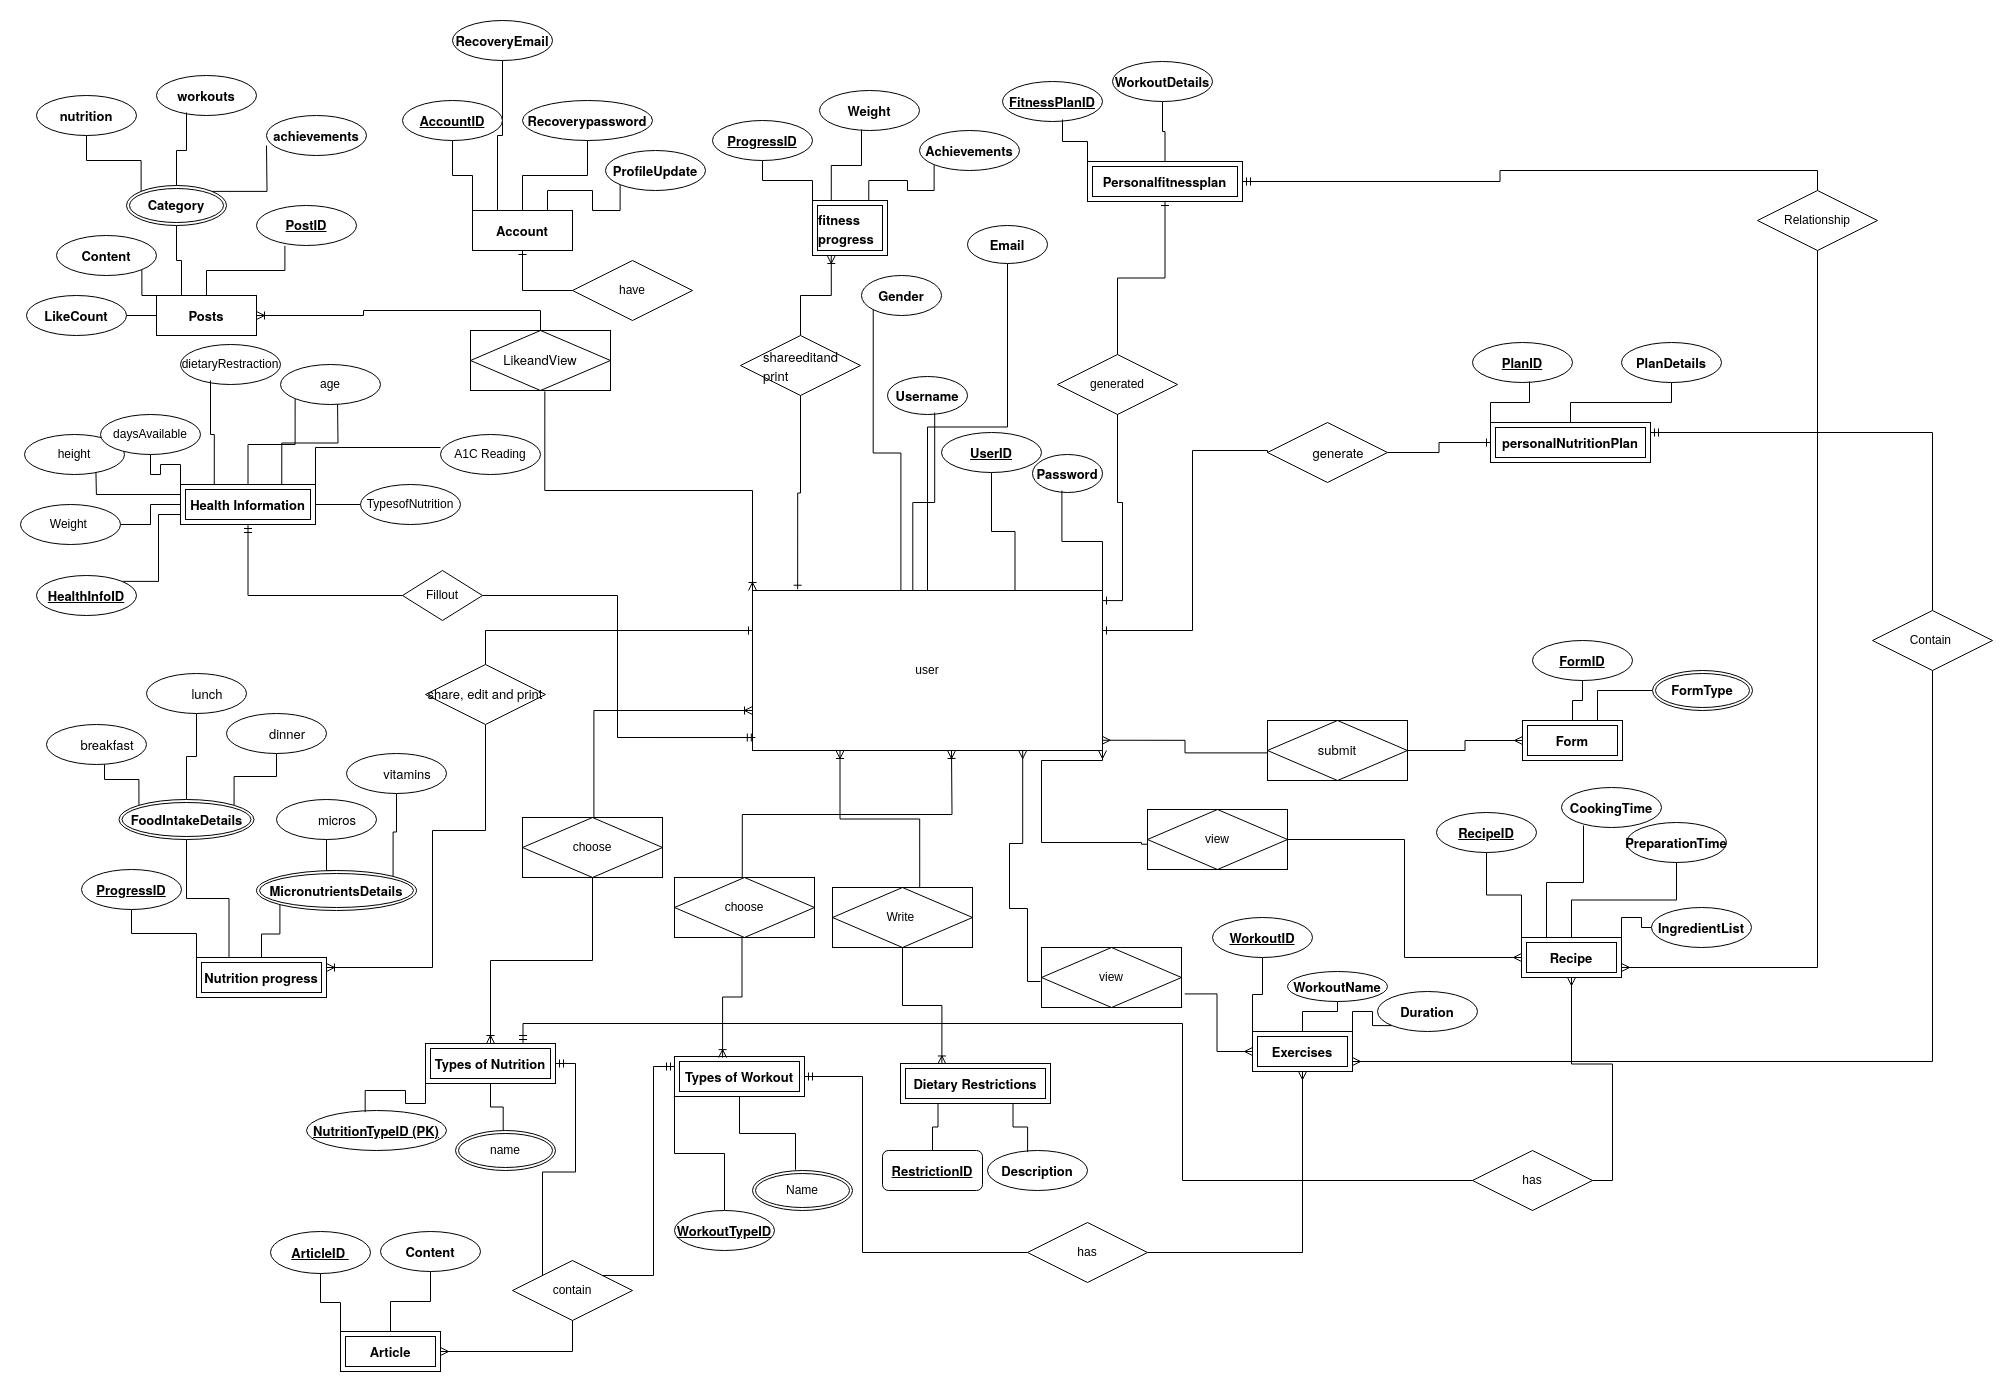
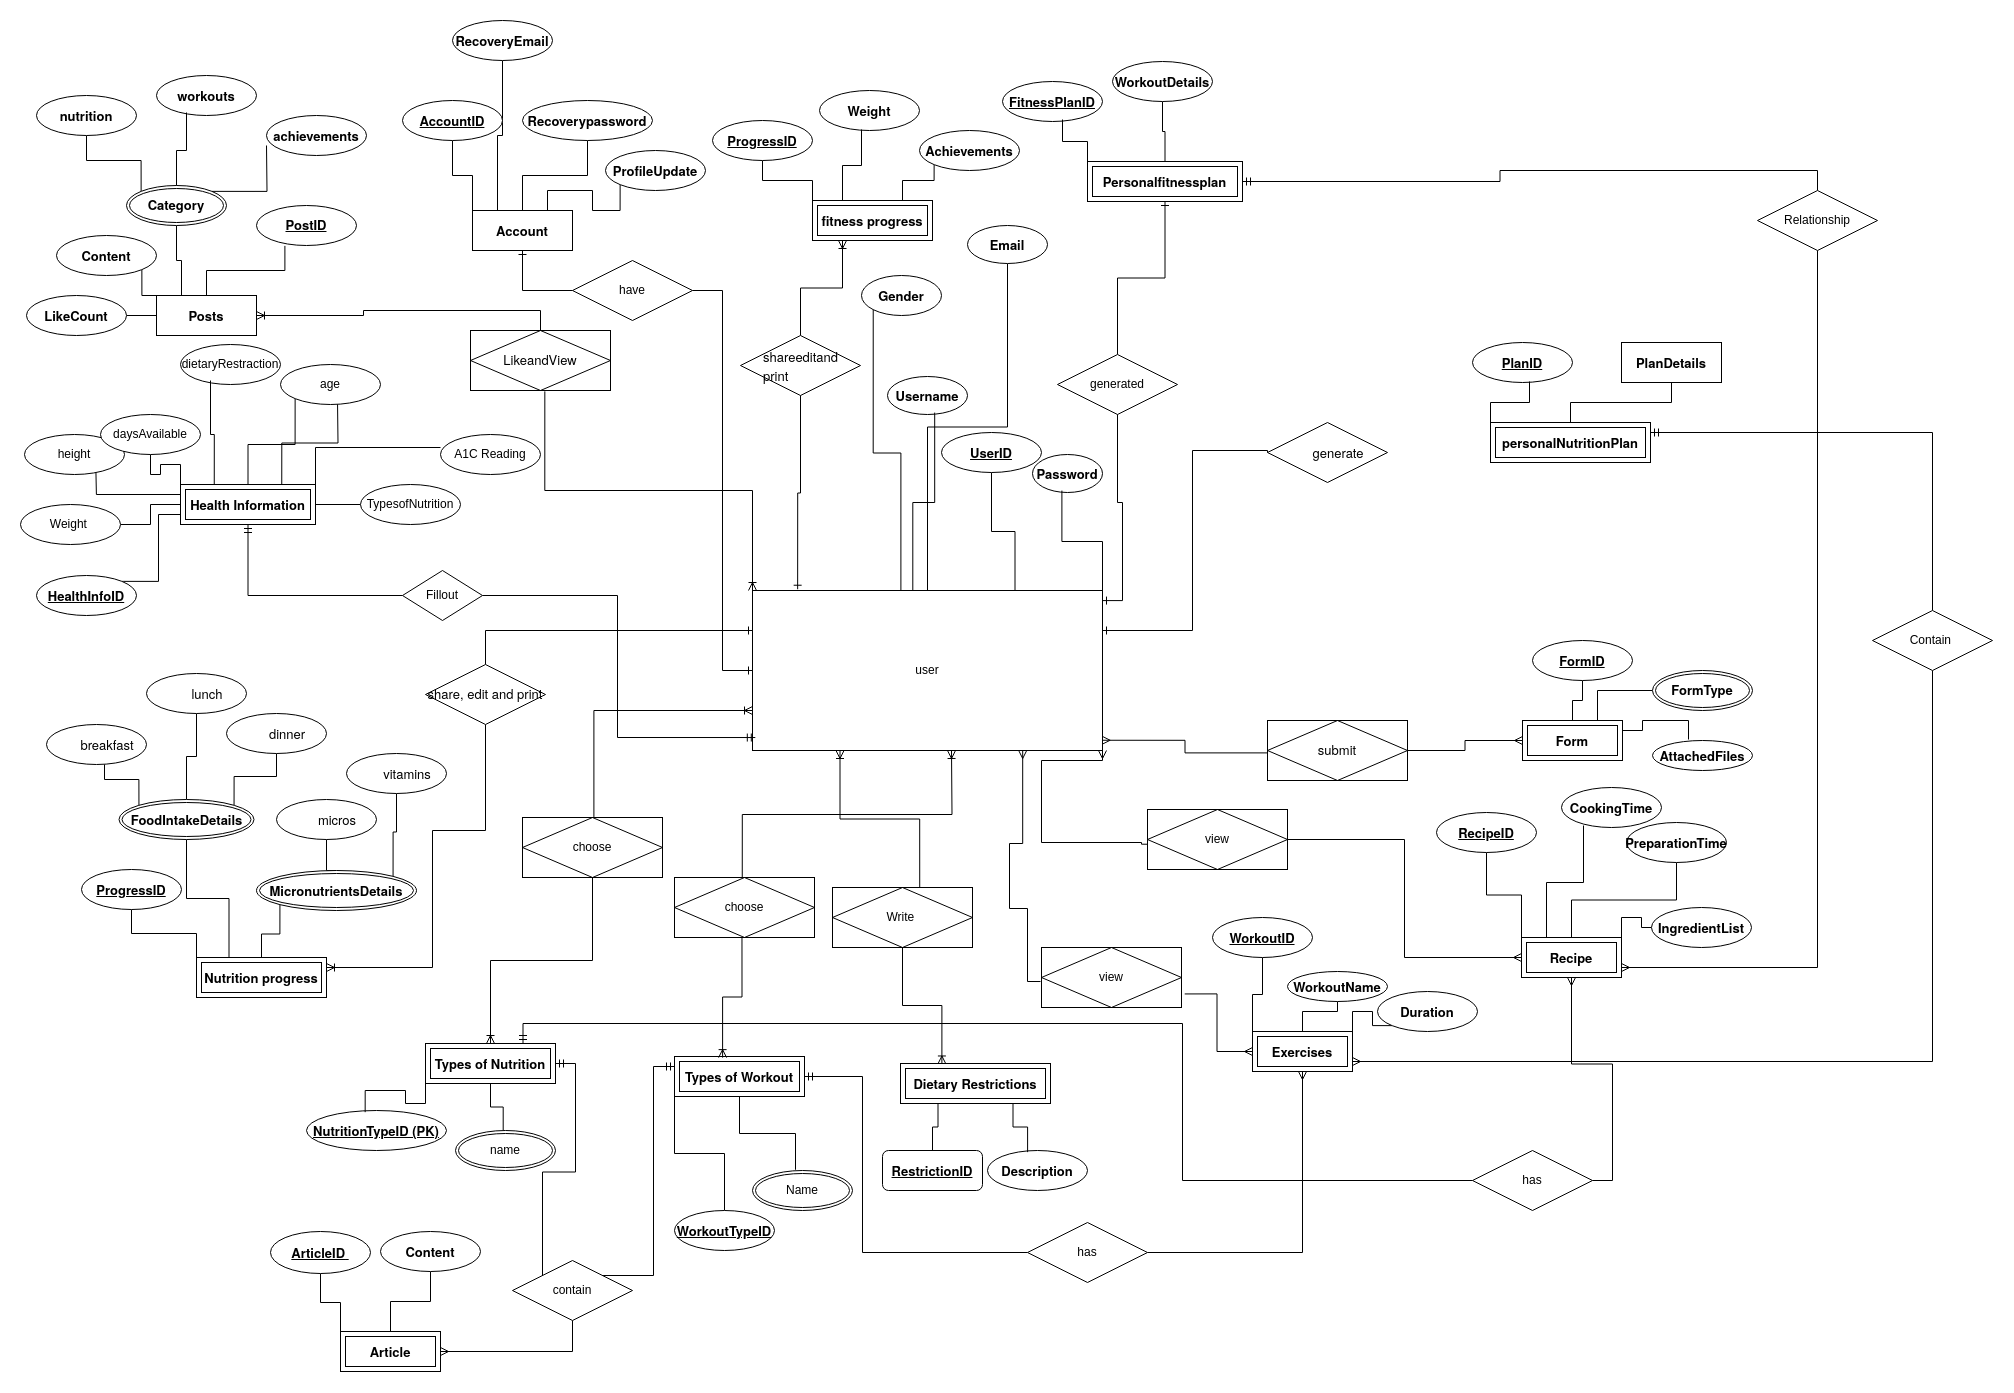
(850, 228) -> (873, 221)
(1672, 363) -> (1672, 363)
(1439, 448) -> none
none -> (723, 481)
none -> (1660, 721)
none -> (1703, 756)
